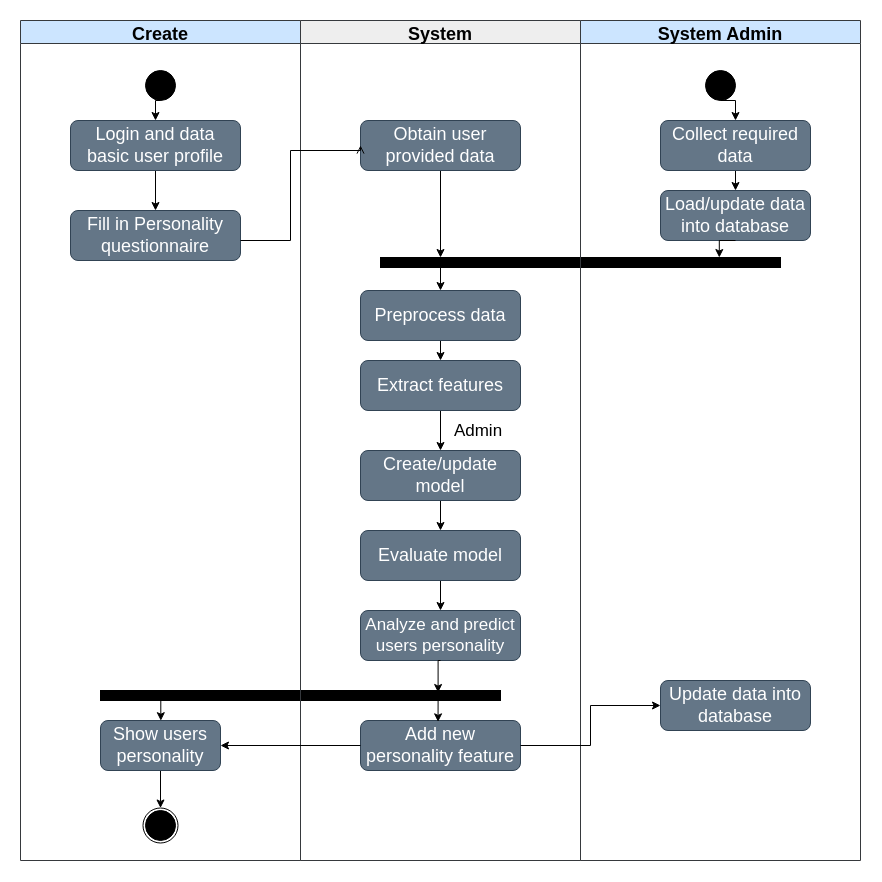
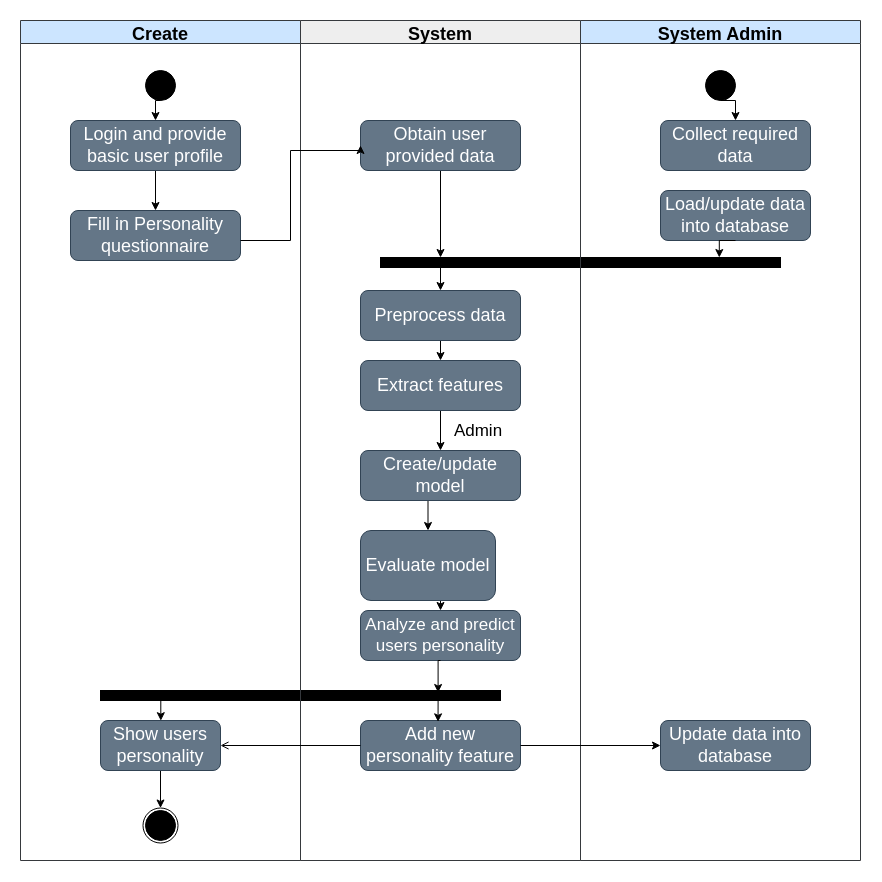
(156, 146) -> (156, 146)
(359, 151) -> (359, 151)
(736, 177) -> none
(441, 556) -> (428, 566)
(736, 706) -> (736, 746)
(229, 746) -> (227, 746)
